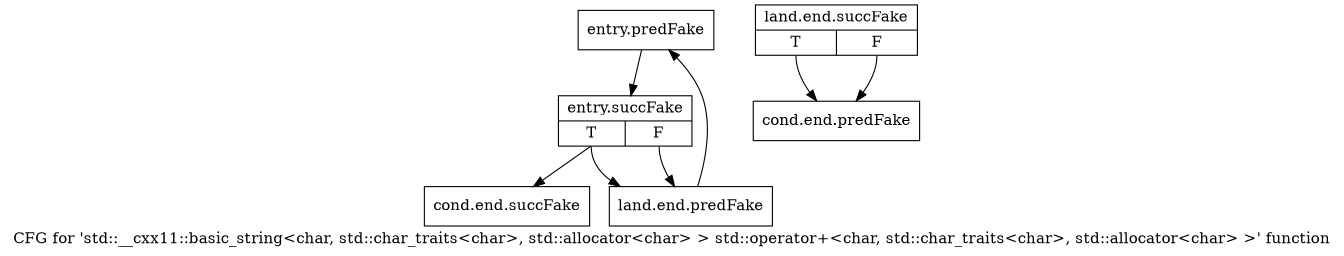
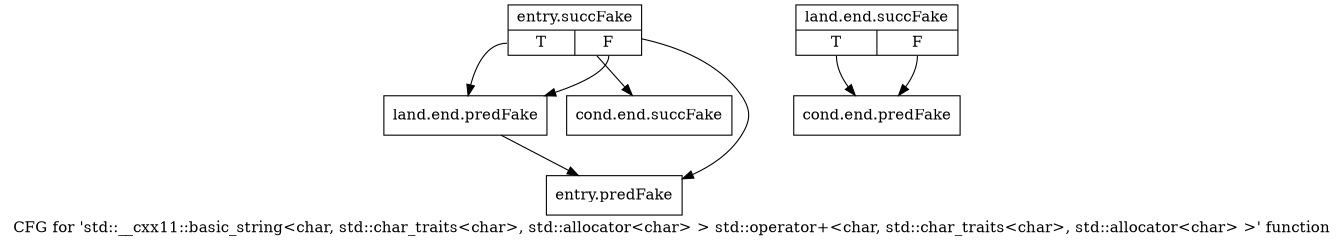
(638, 67) -> (738, 91)
